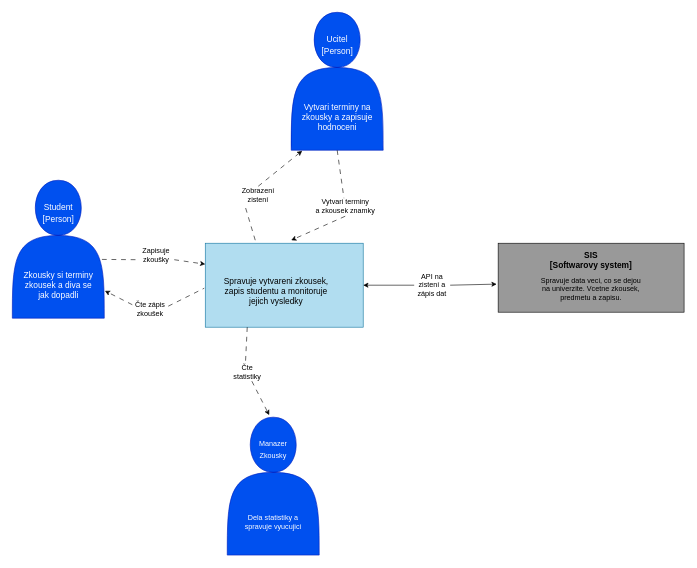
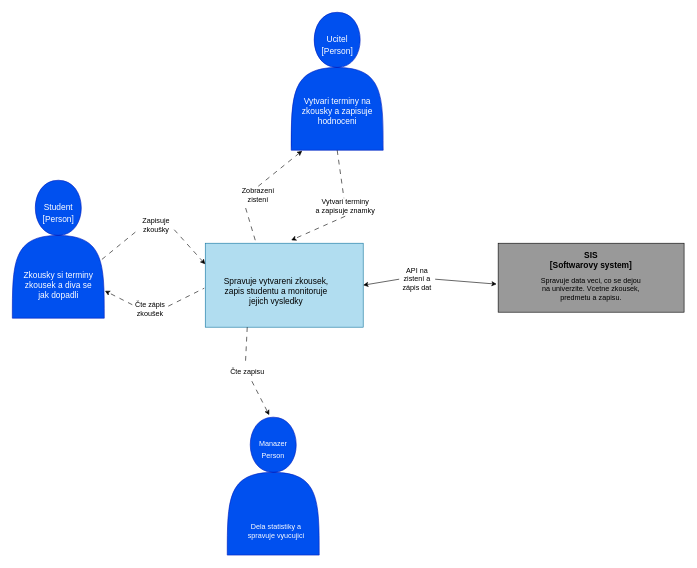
(337, 117) -> (337, 111)
(346, 206) -> (346, 206)
(156, 255) -> (156, 225)
(432, 285) -> (417, 279)
(248, 372) -> (248, 372)
(273, 456) -> (273, 456)
(273, 522) -> (276, 531)
